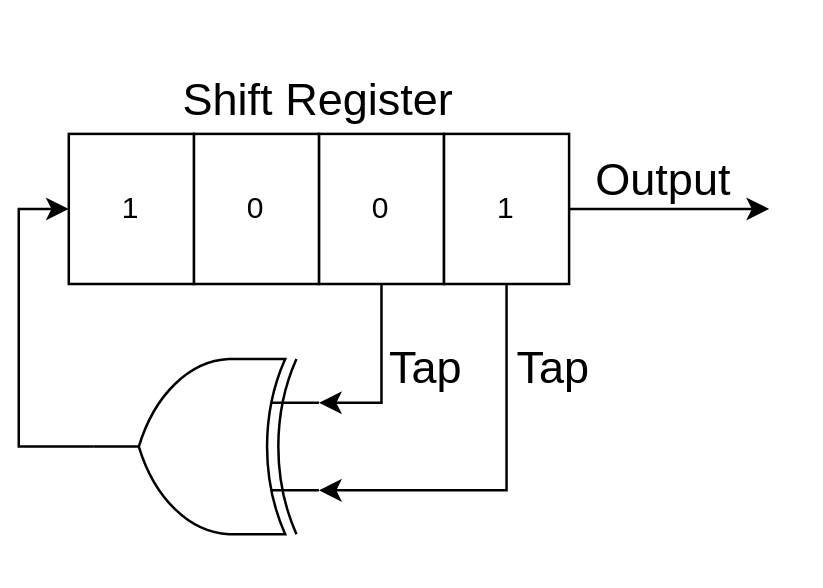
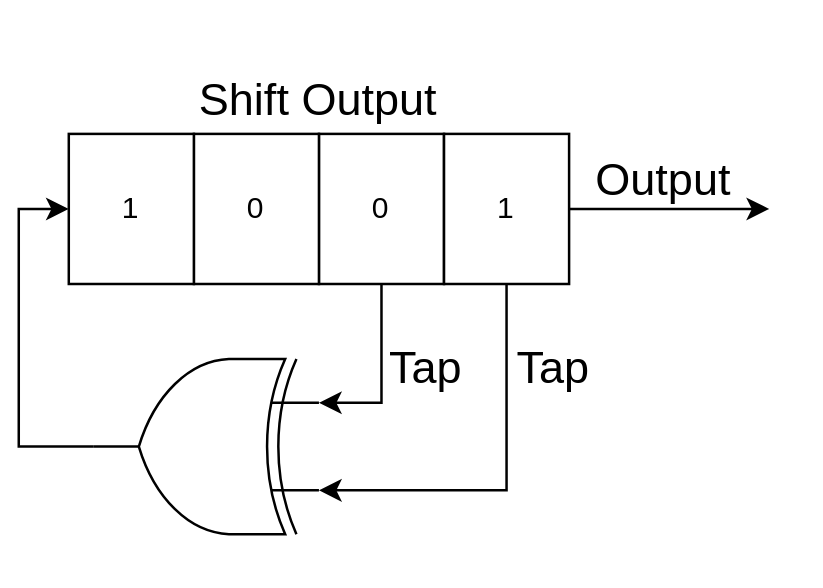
(319, 101) -> (319, 101)
